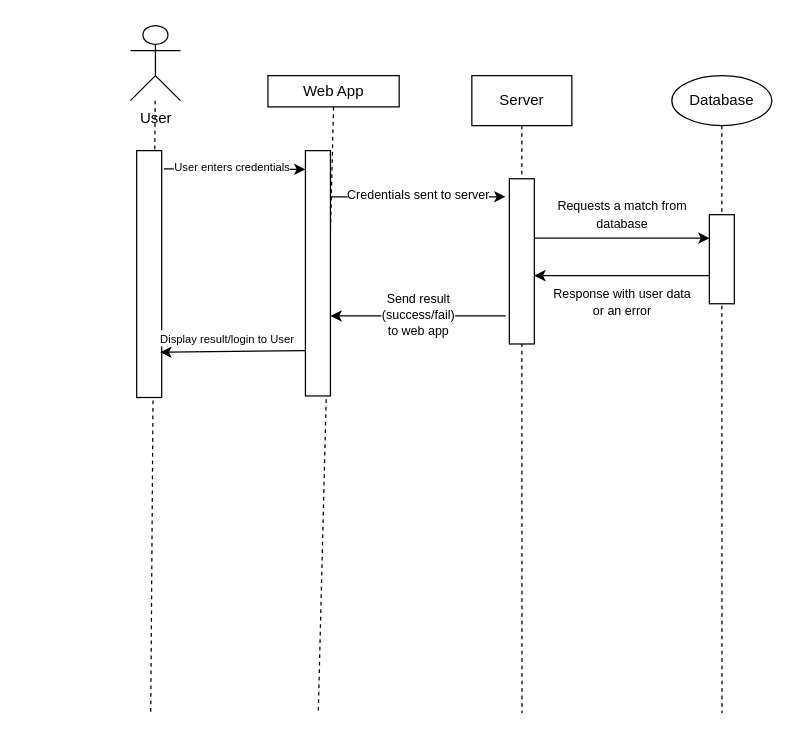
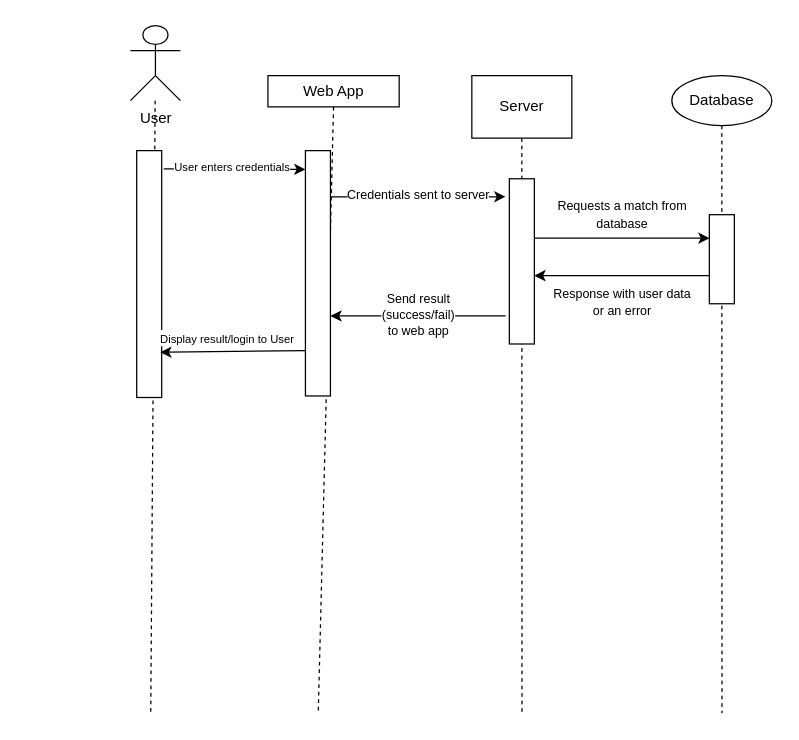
(522, 101) -> (522, 107)
